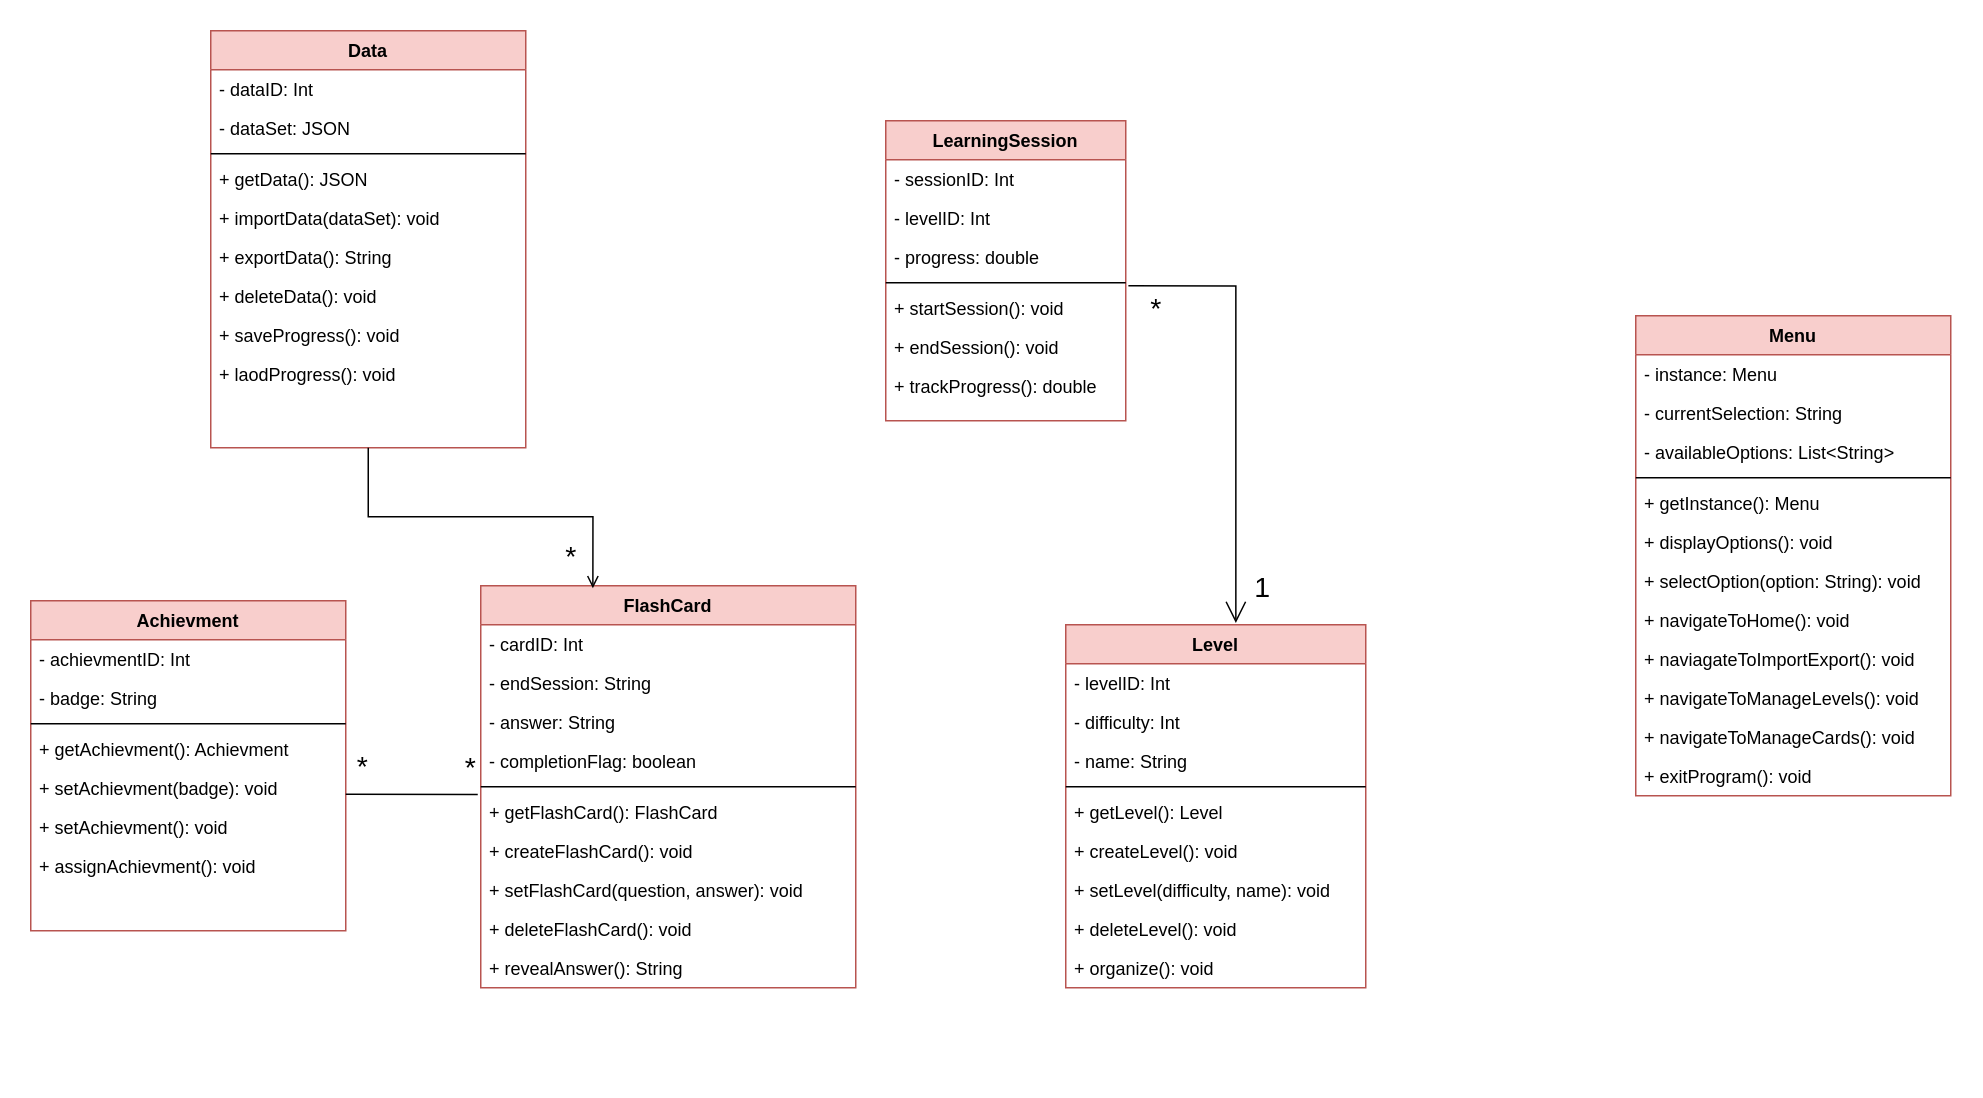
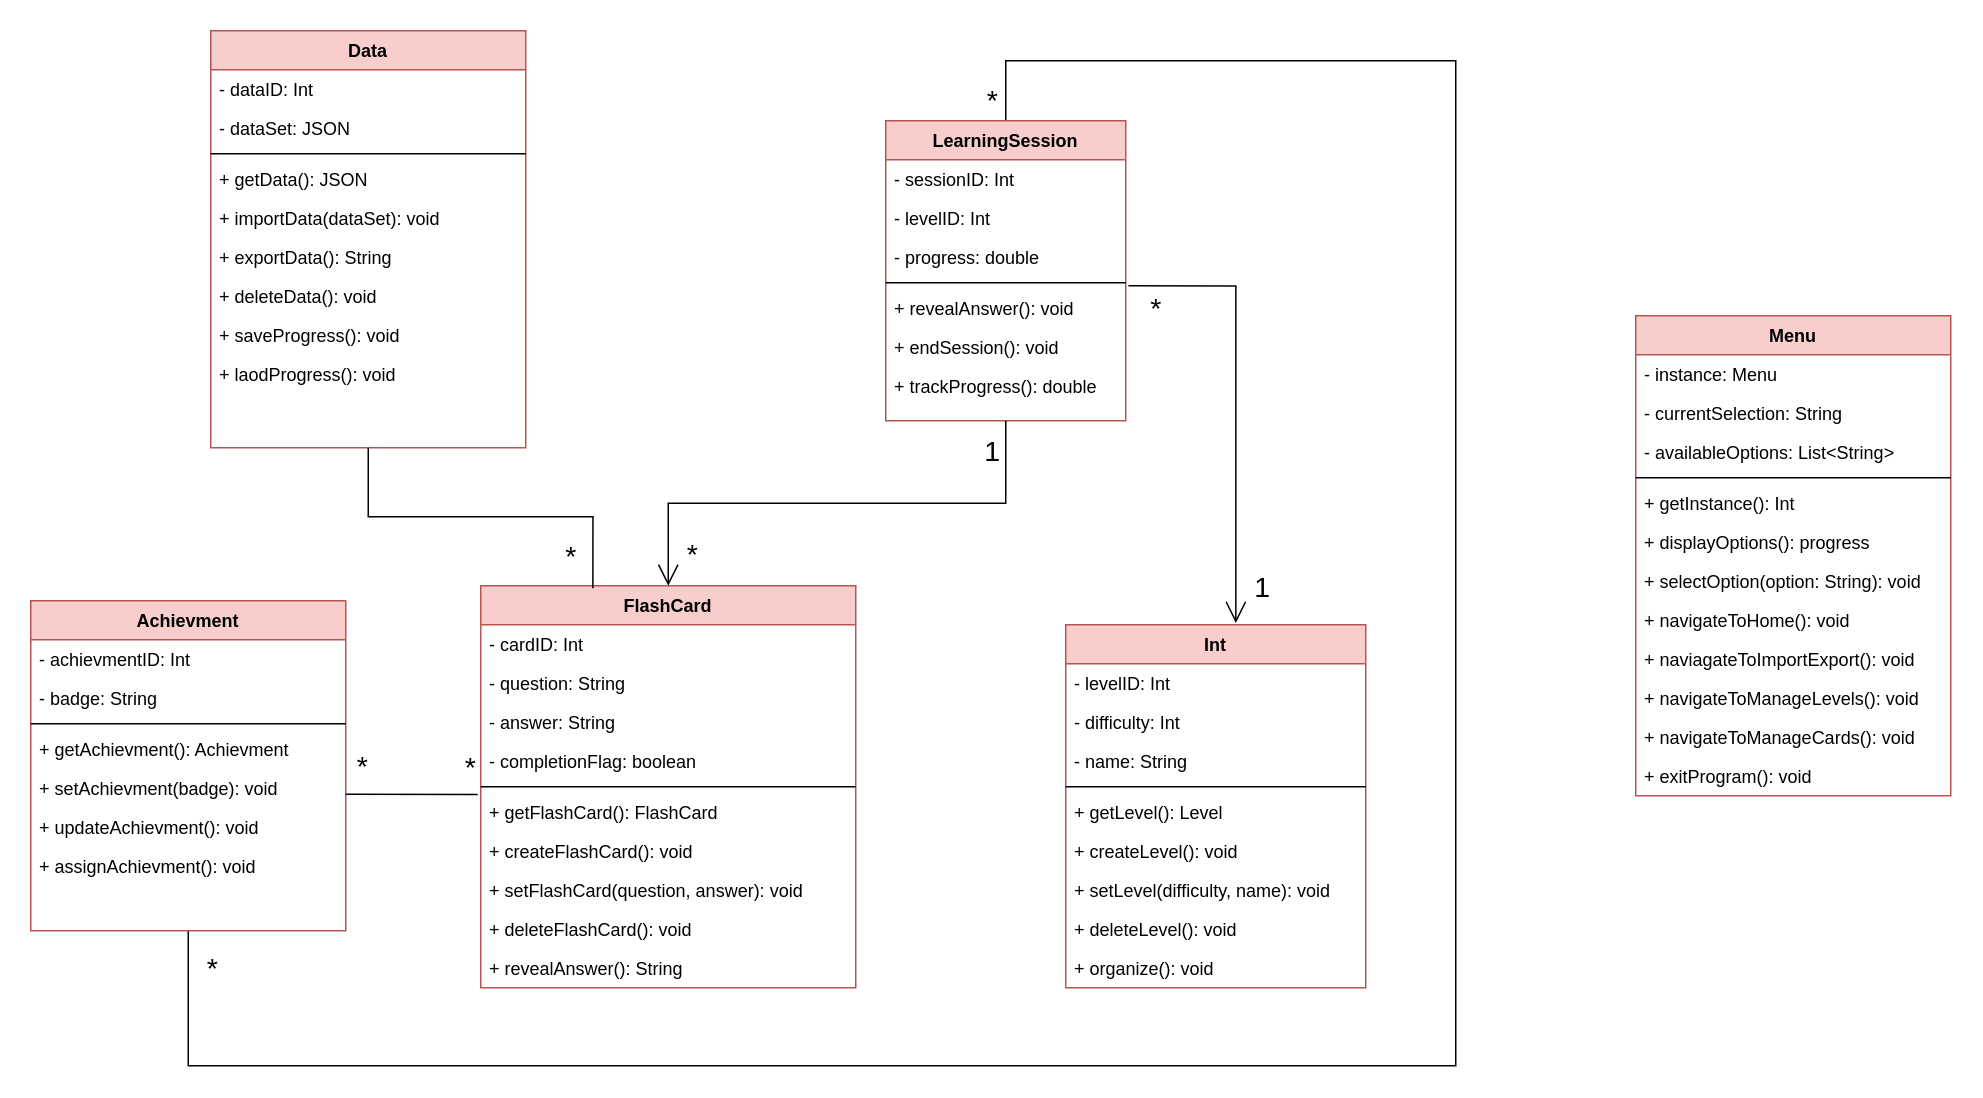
(993, 309) -> (993, 309)
none -> (838, 503)
(1743, 504) -> (1738, 504)
(1749, 543) -> (1771, 543)
(593, 581) -> (593, 582)
(1215, 645) -> (1215, 645)
(578, 684) -> (568, 684)
(143, 828) -> (158, 828)
none -> (1456, 1009)
